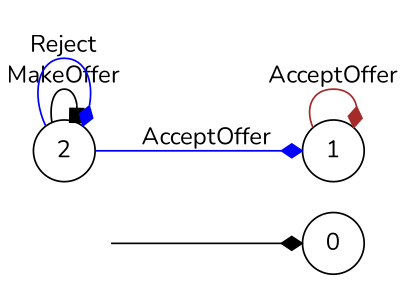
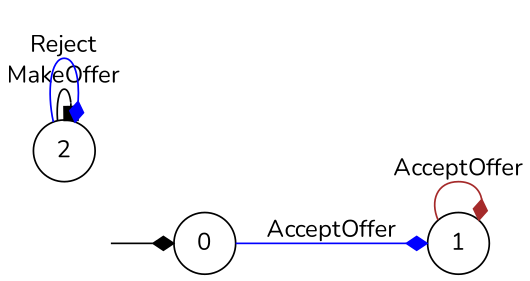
(188, 151) -> (321, 243)
